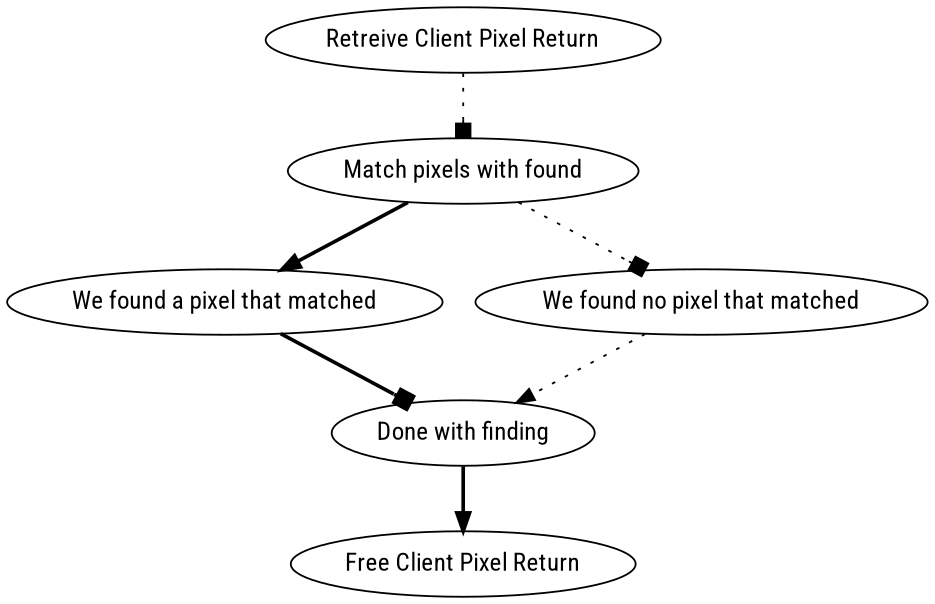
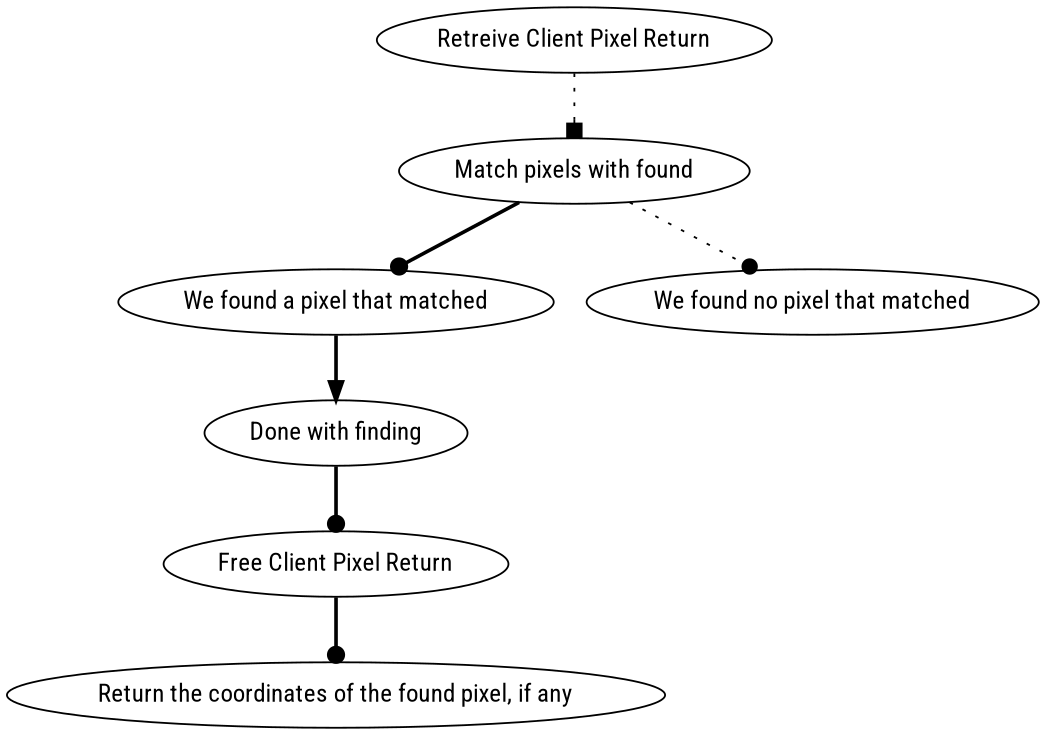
(353, 232) -> (462, 233)
(574, 232) -> (686, 233)
(337, 364) -> (336, 359)
(589, 364) -> none
(463, 490) -> (336, 491)
none -> (336, 695)
